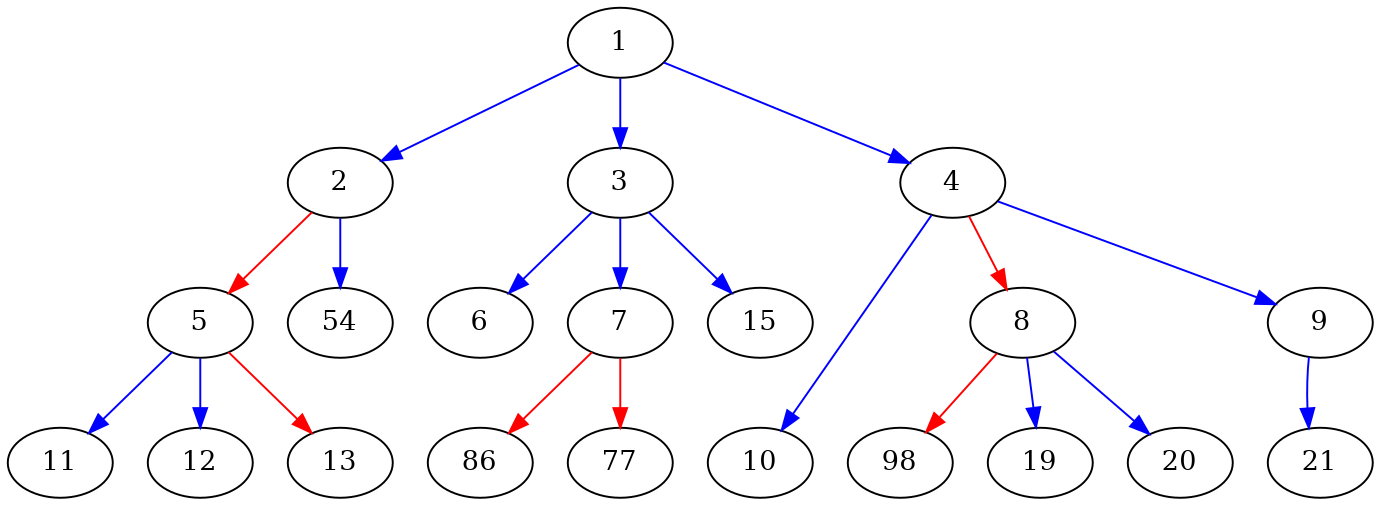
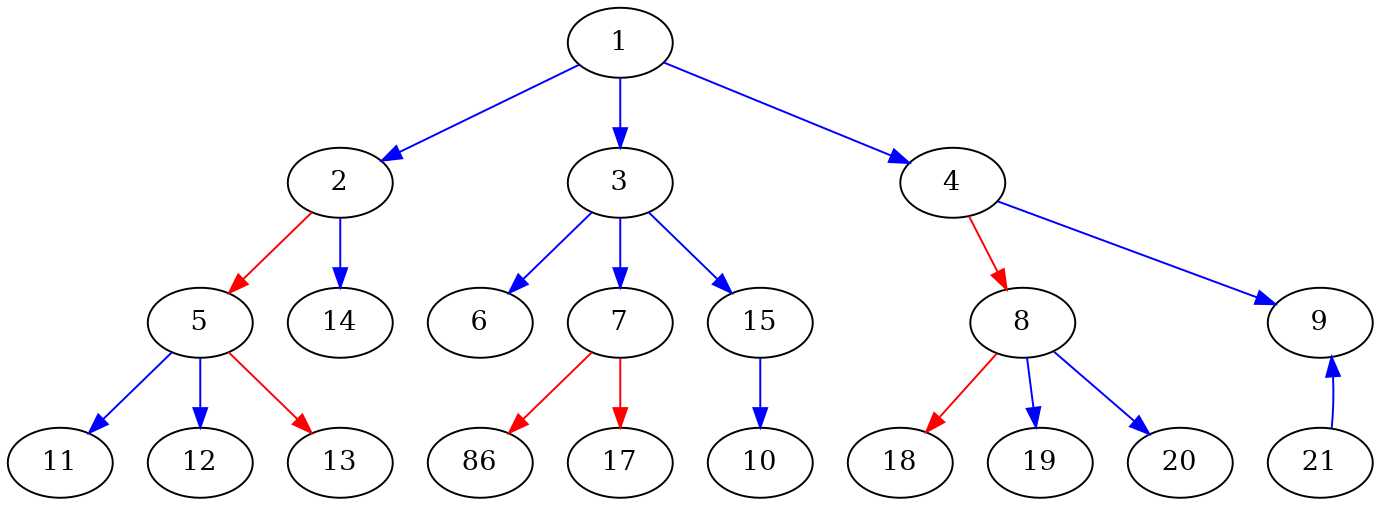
(862, 315) -> (760, 383)
(340, 323) -> (340, 323)
(1307, 383) -> (1333, 402)
(620, 463) -> (620, 463)
(900, 463) -> (900, 463)
